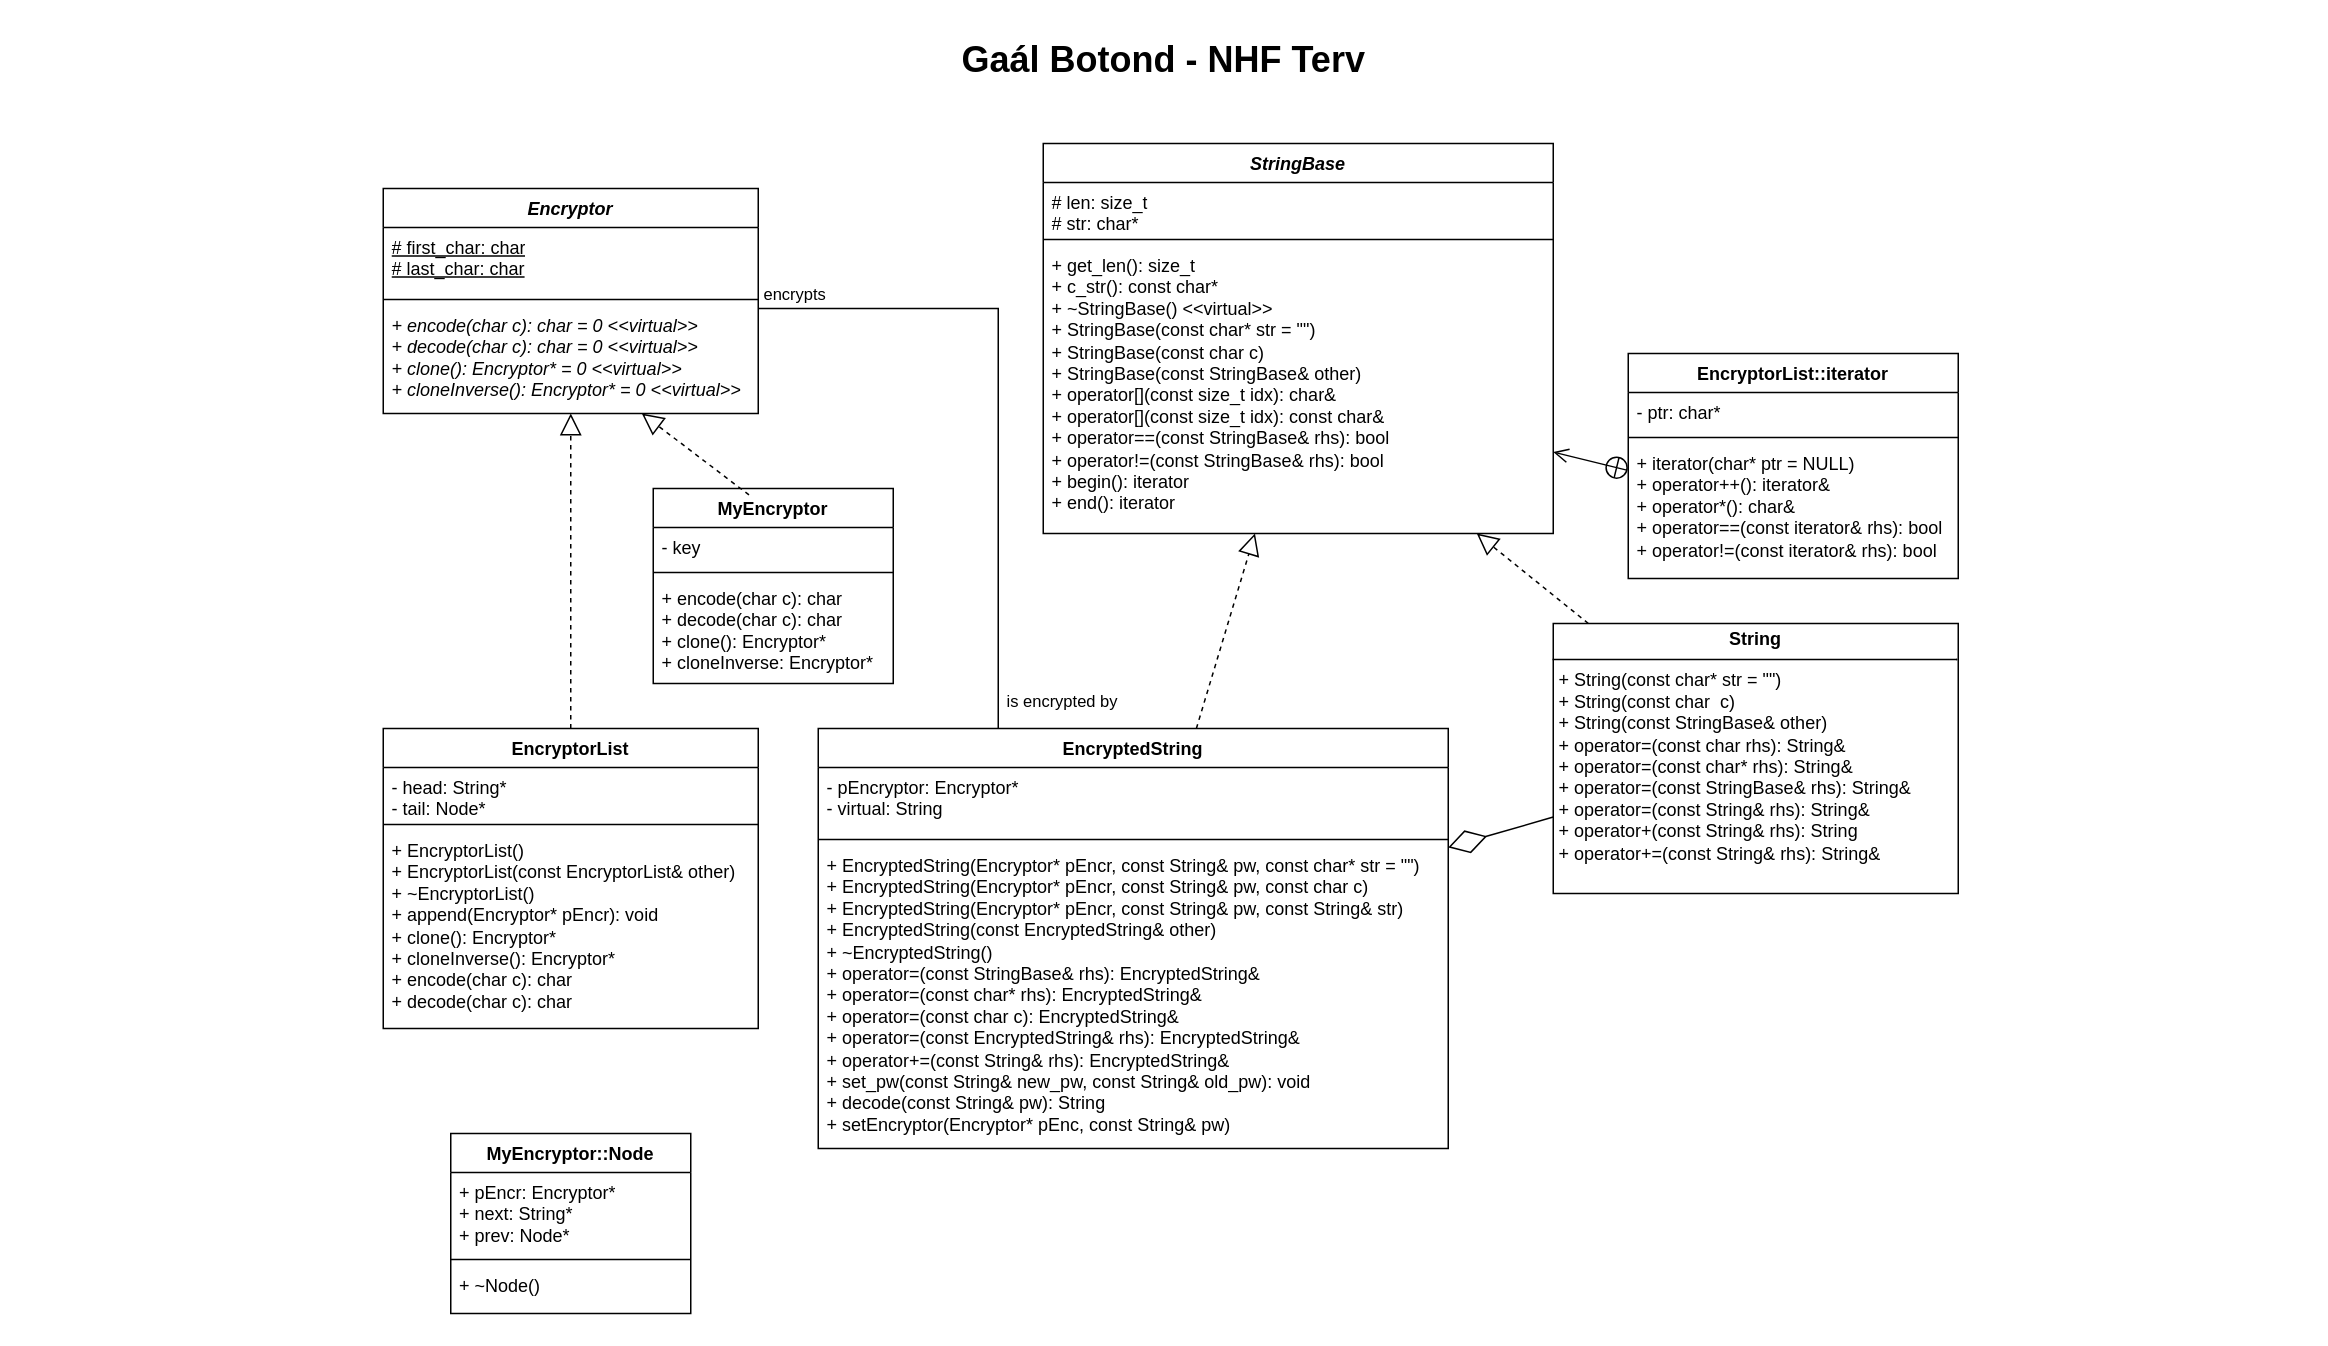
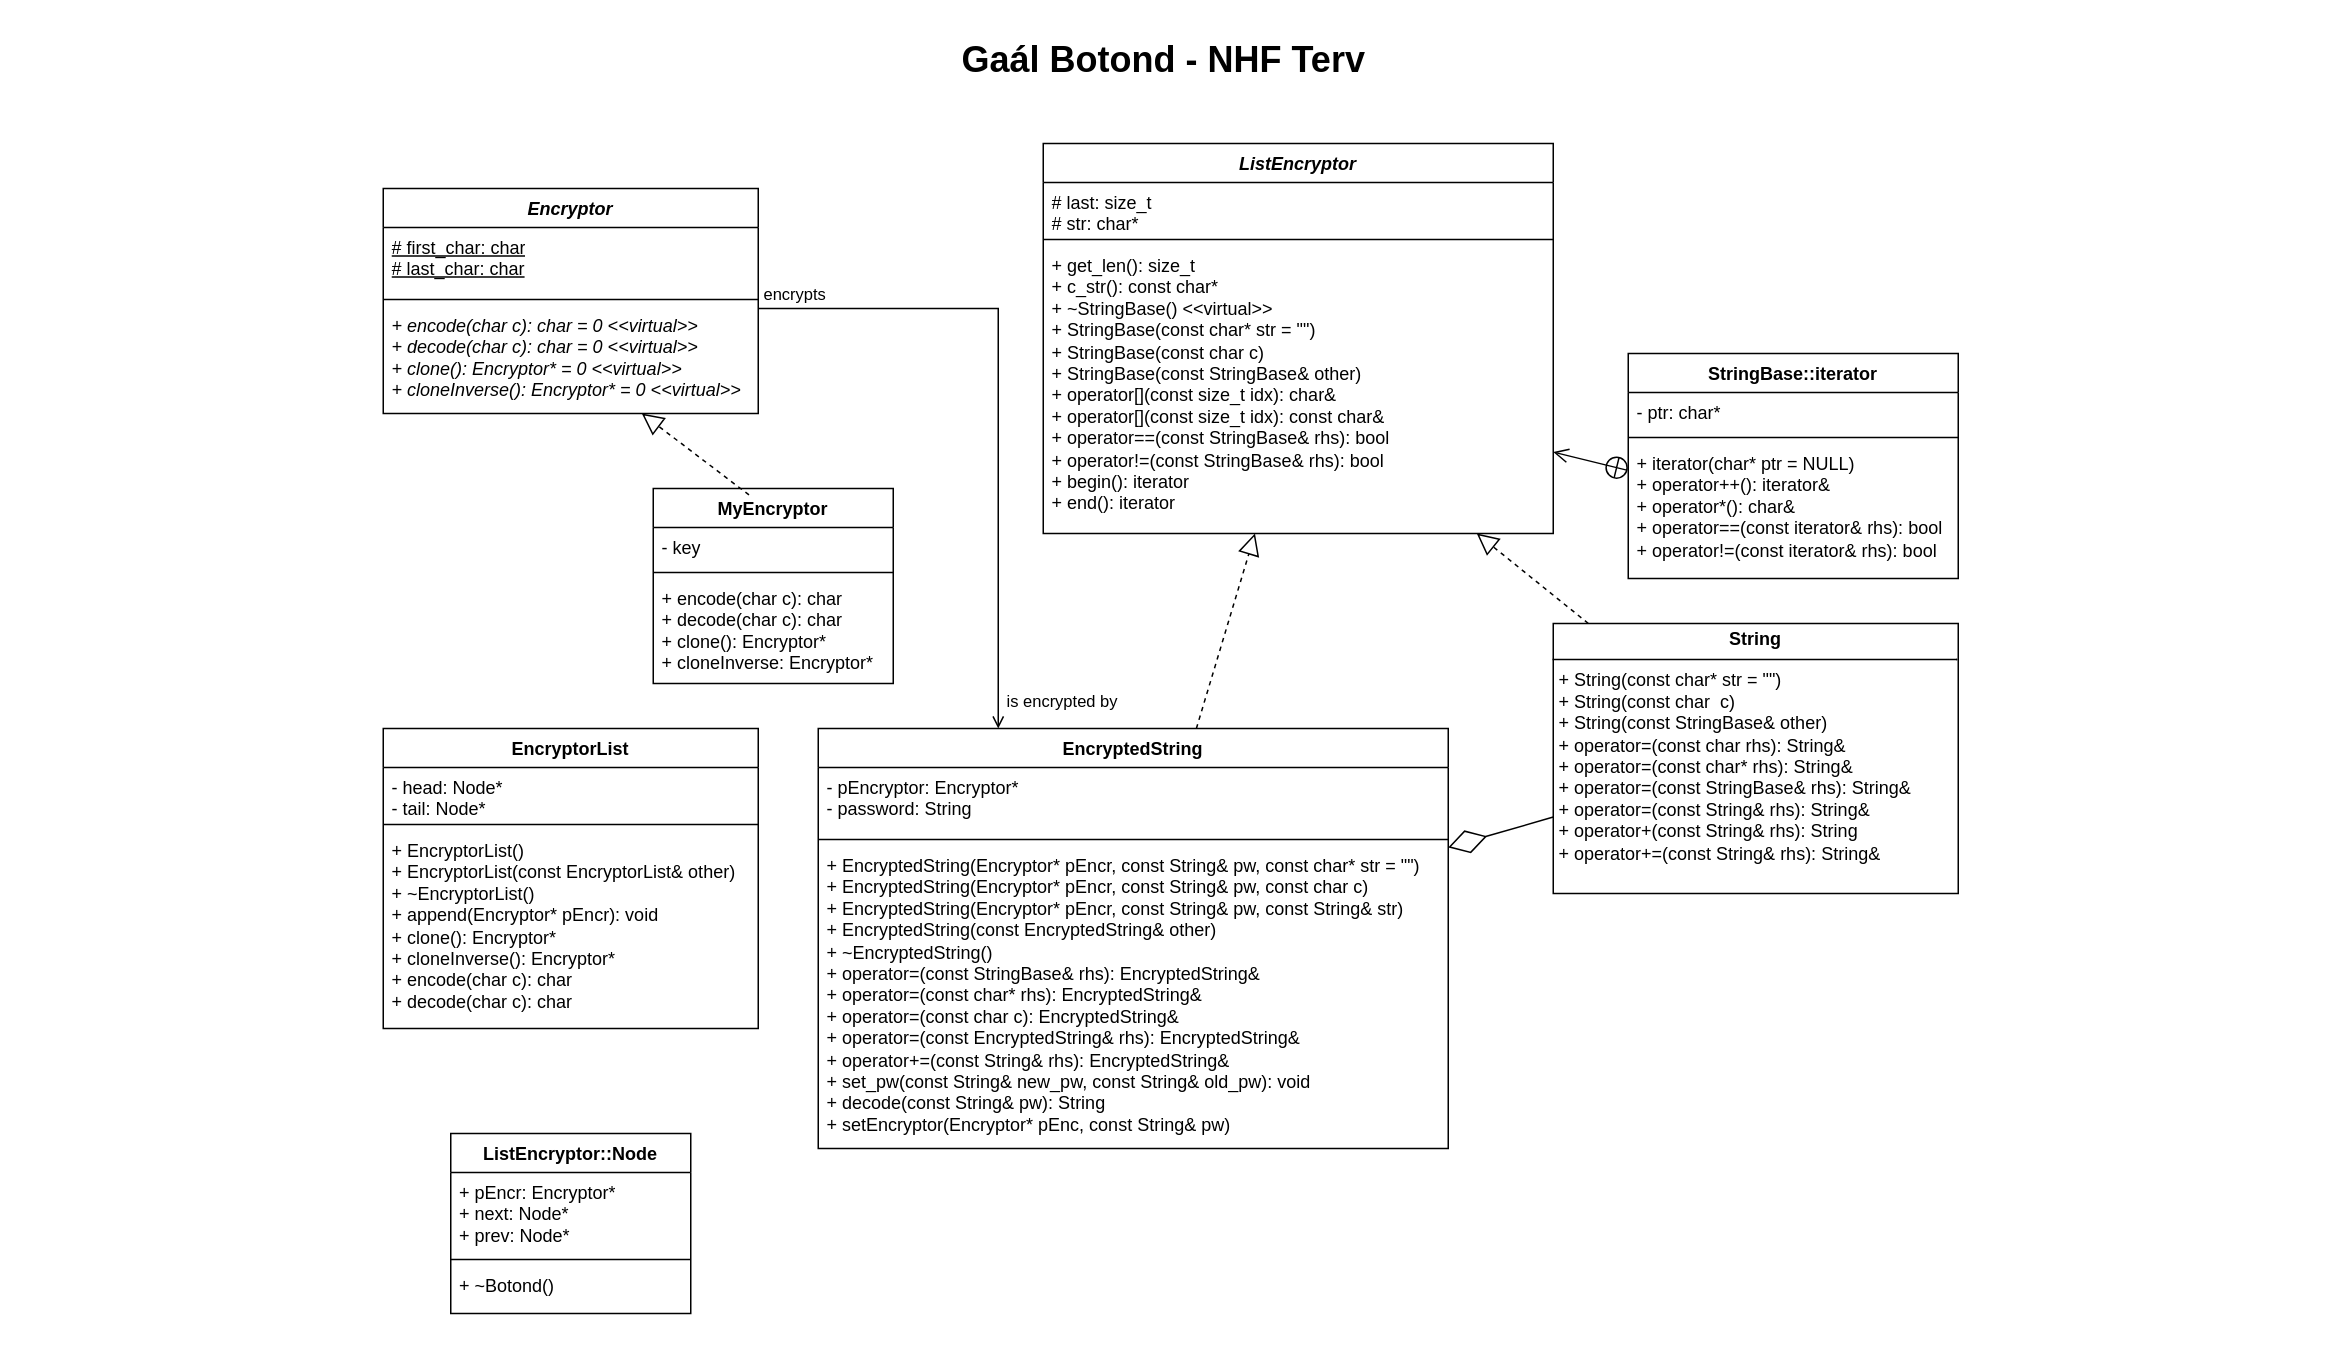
(1298, 165) -> (1298, 165)
(1106, 214) -> (1111, 214)
(1793, 375) -> (1793, 375)
(571, 582) -> none
(998, 723) -> (998, 722)
(458, 799) -> (451, 799)
(941, 799) -> (941, 799)
(571, 1155) -> (571, 1155)
(548, 1215) -> (548, 1215)
(503, 1287) -> (513, 1287)
